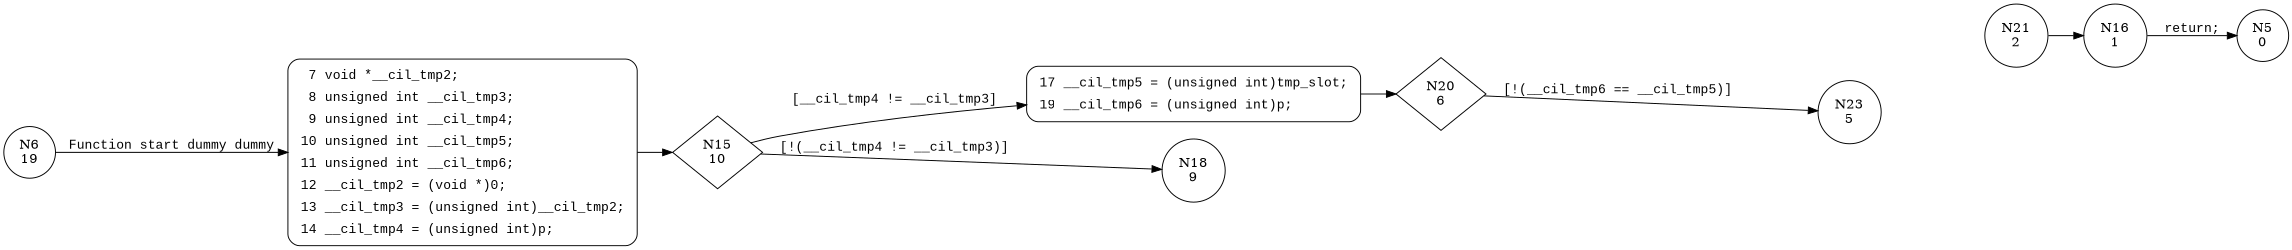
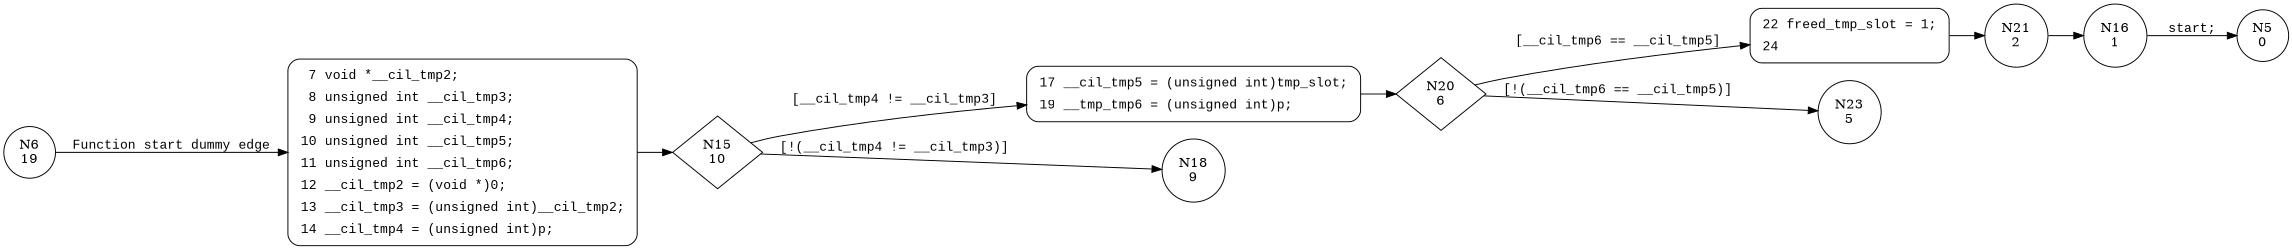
(2192, 28) -> (2192, 28)
none -> (1850, 36)
(1178, 105) -> (1178, 105)
(172, 145) -> (172, 145)
